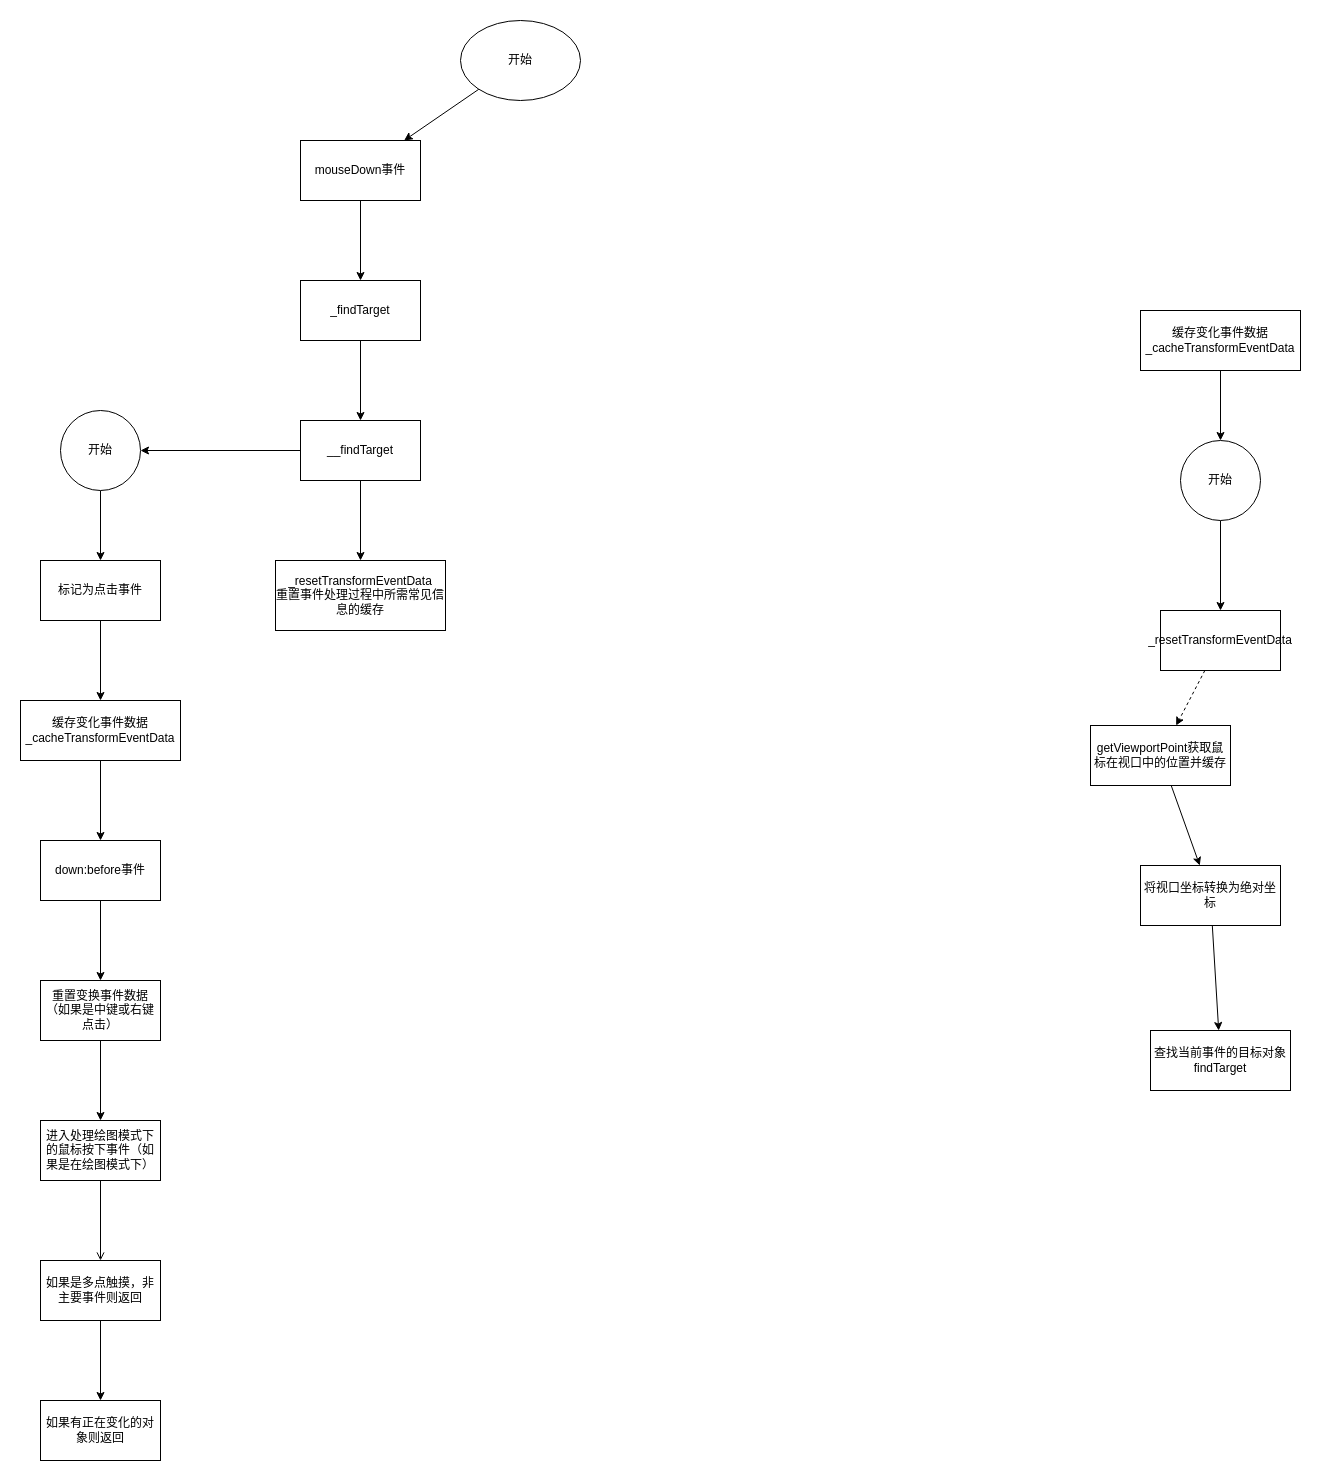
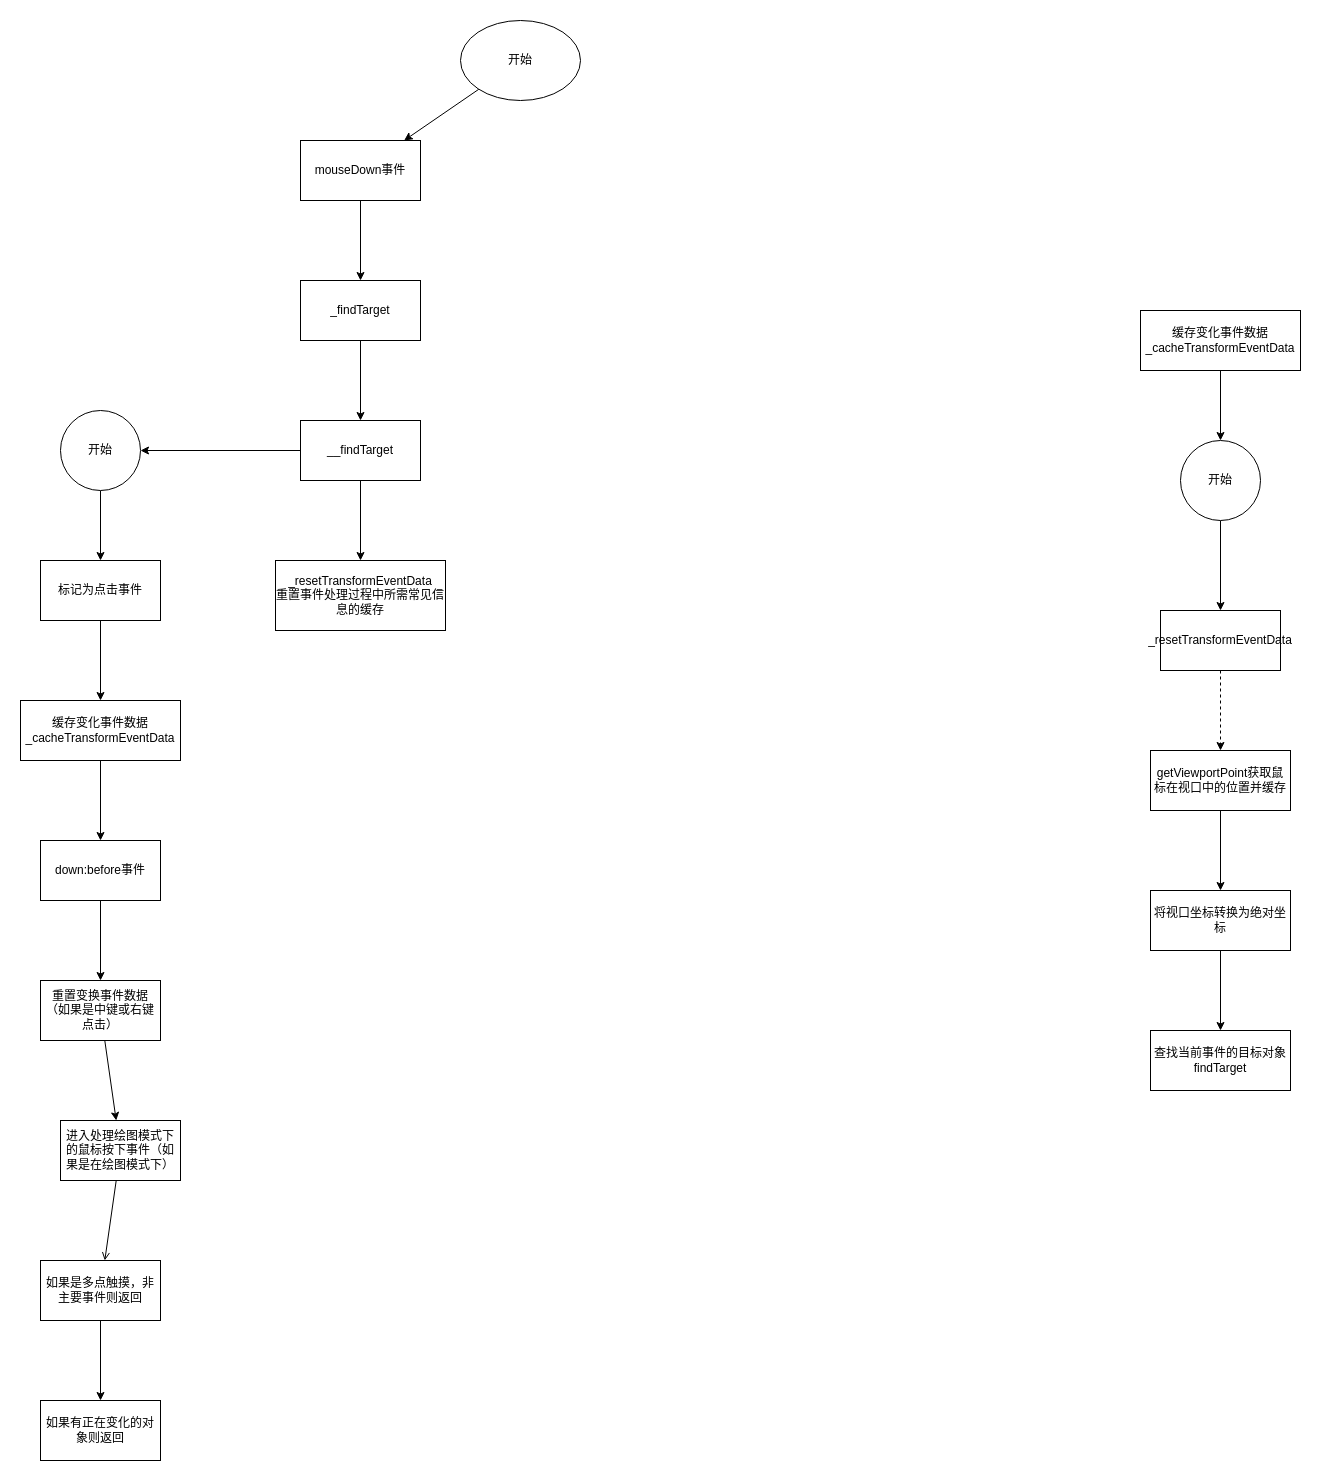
(1161, 756) -> (1221, 781)
(1211, 896) -> (1221, 921)
(101, 1151) -> (121, 1151)
